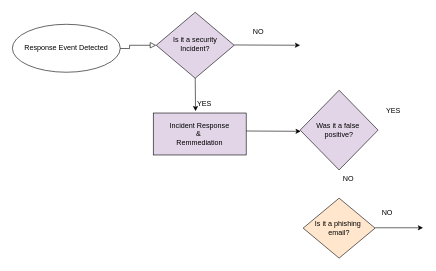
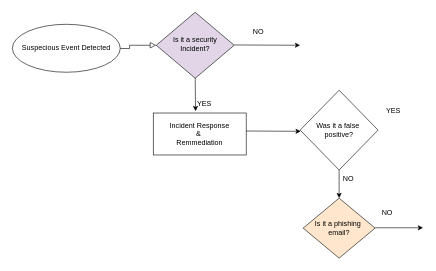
(66, 48) -> (66, 48)
(339, 130) -> (339, 130)
(200, 134) -> (200, 134)
none -> (339, 192)
